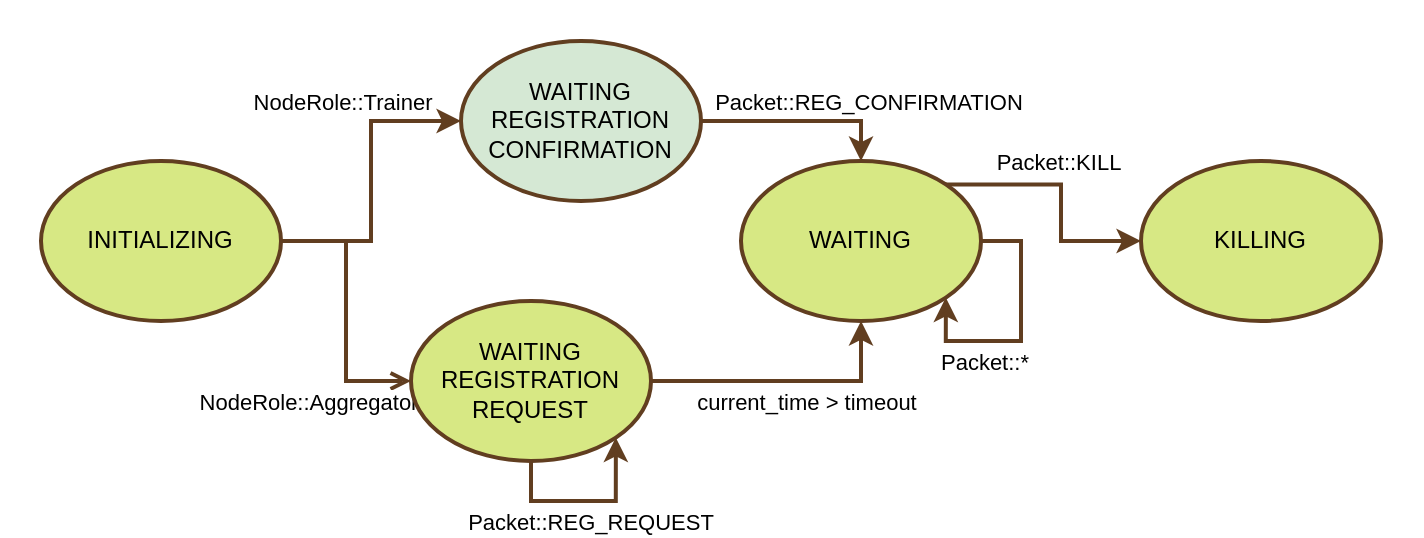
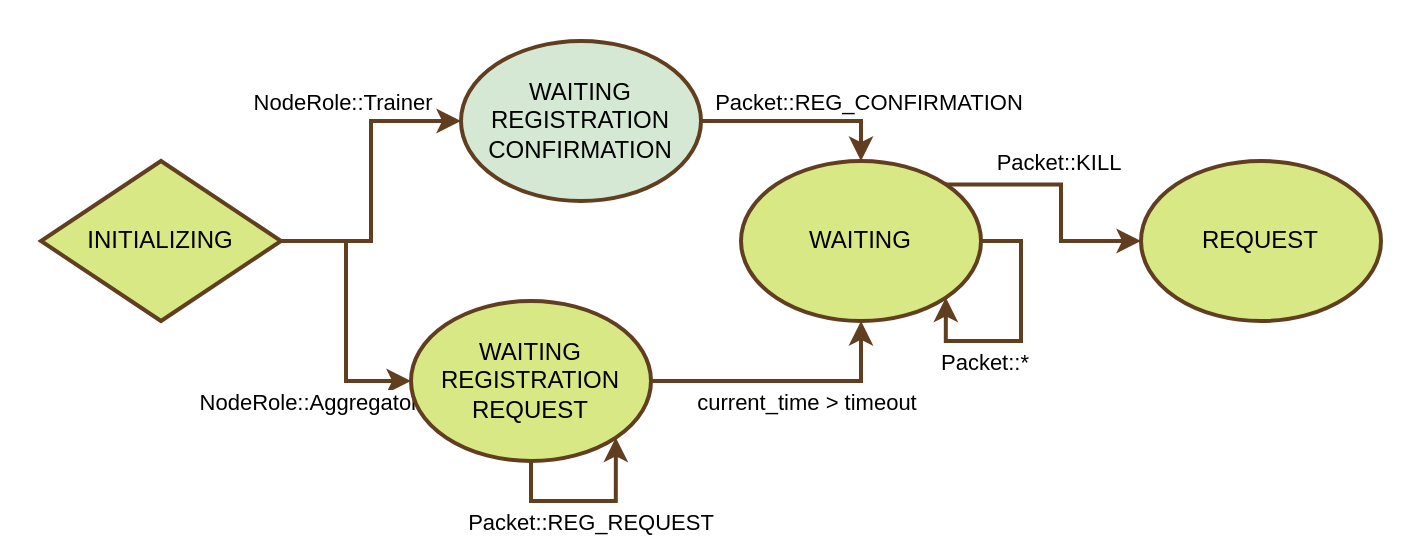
(161, 241) -> (161, 241)
(1261, 241) -> (1261, 241)
(393, 381) -> (391, 381)
